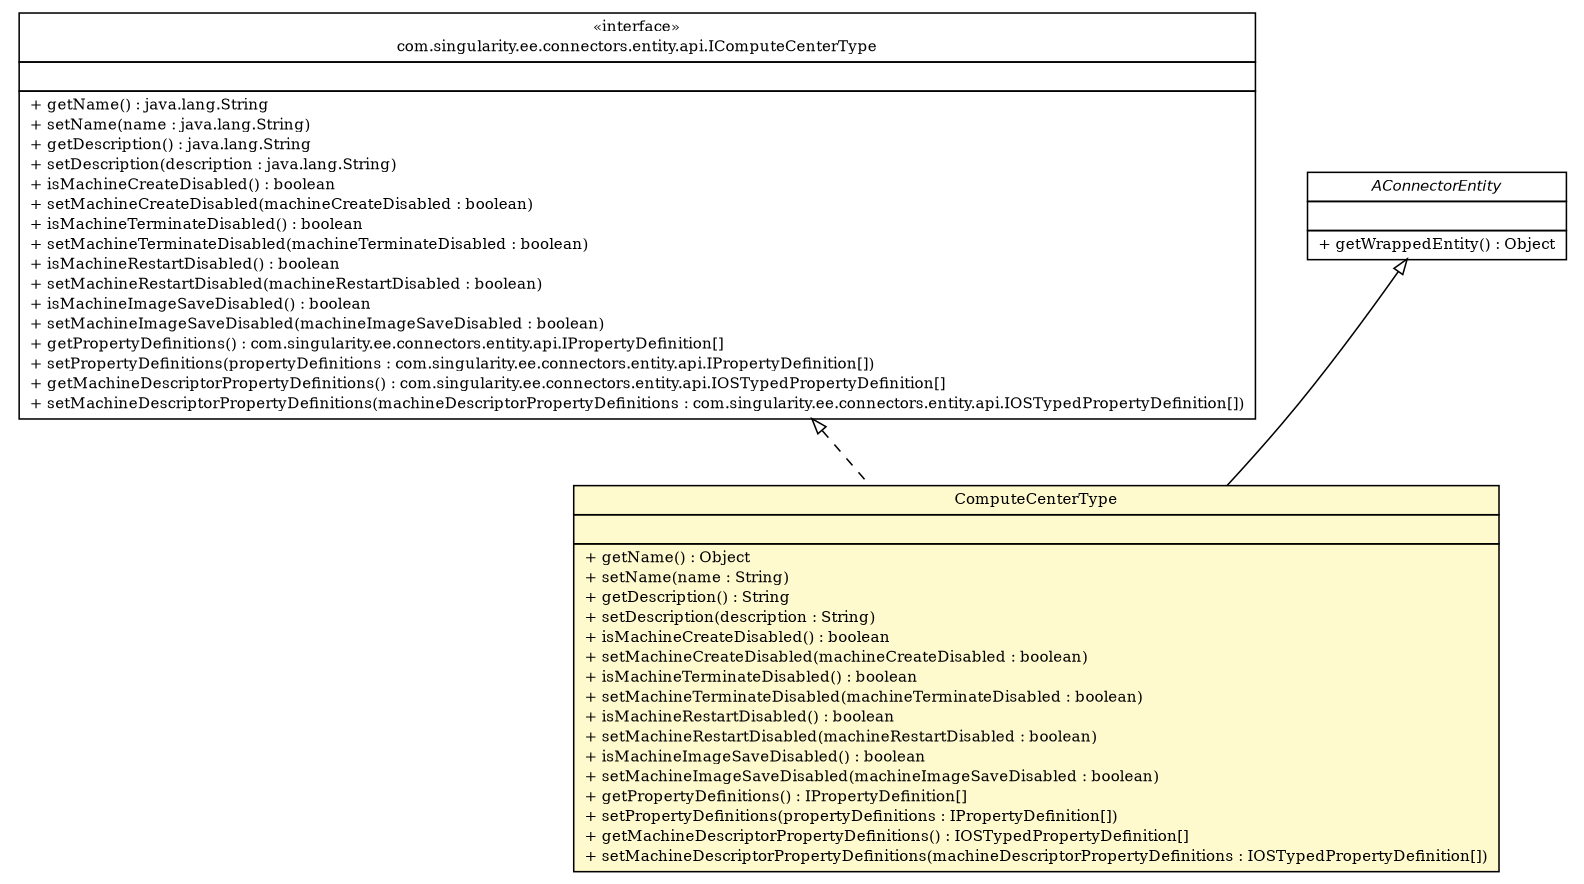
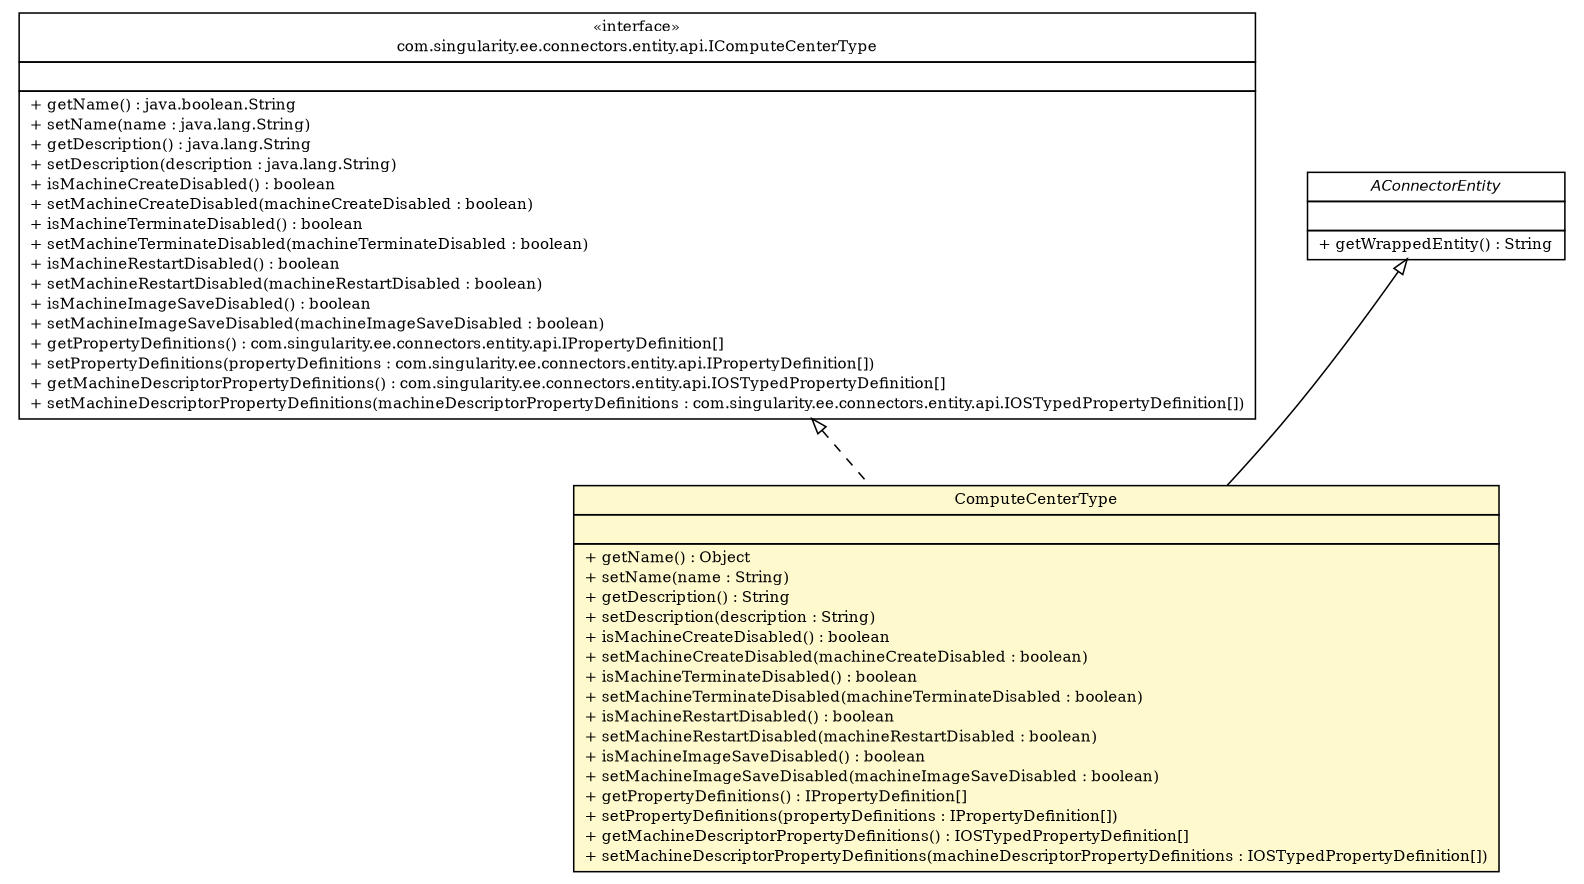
(150, 105) -> (164, 105)
(1437, 244) -> (1436, 244)
